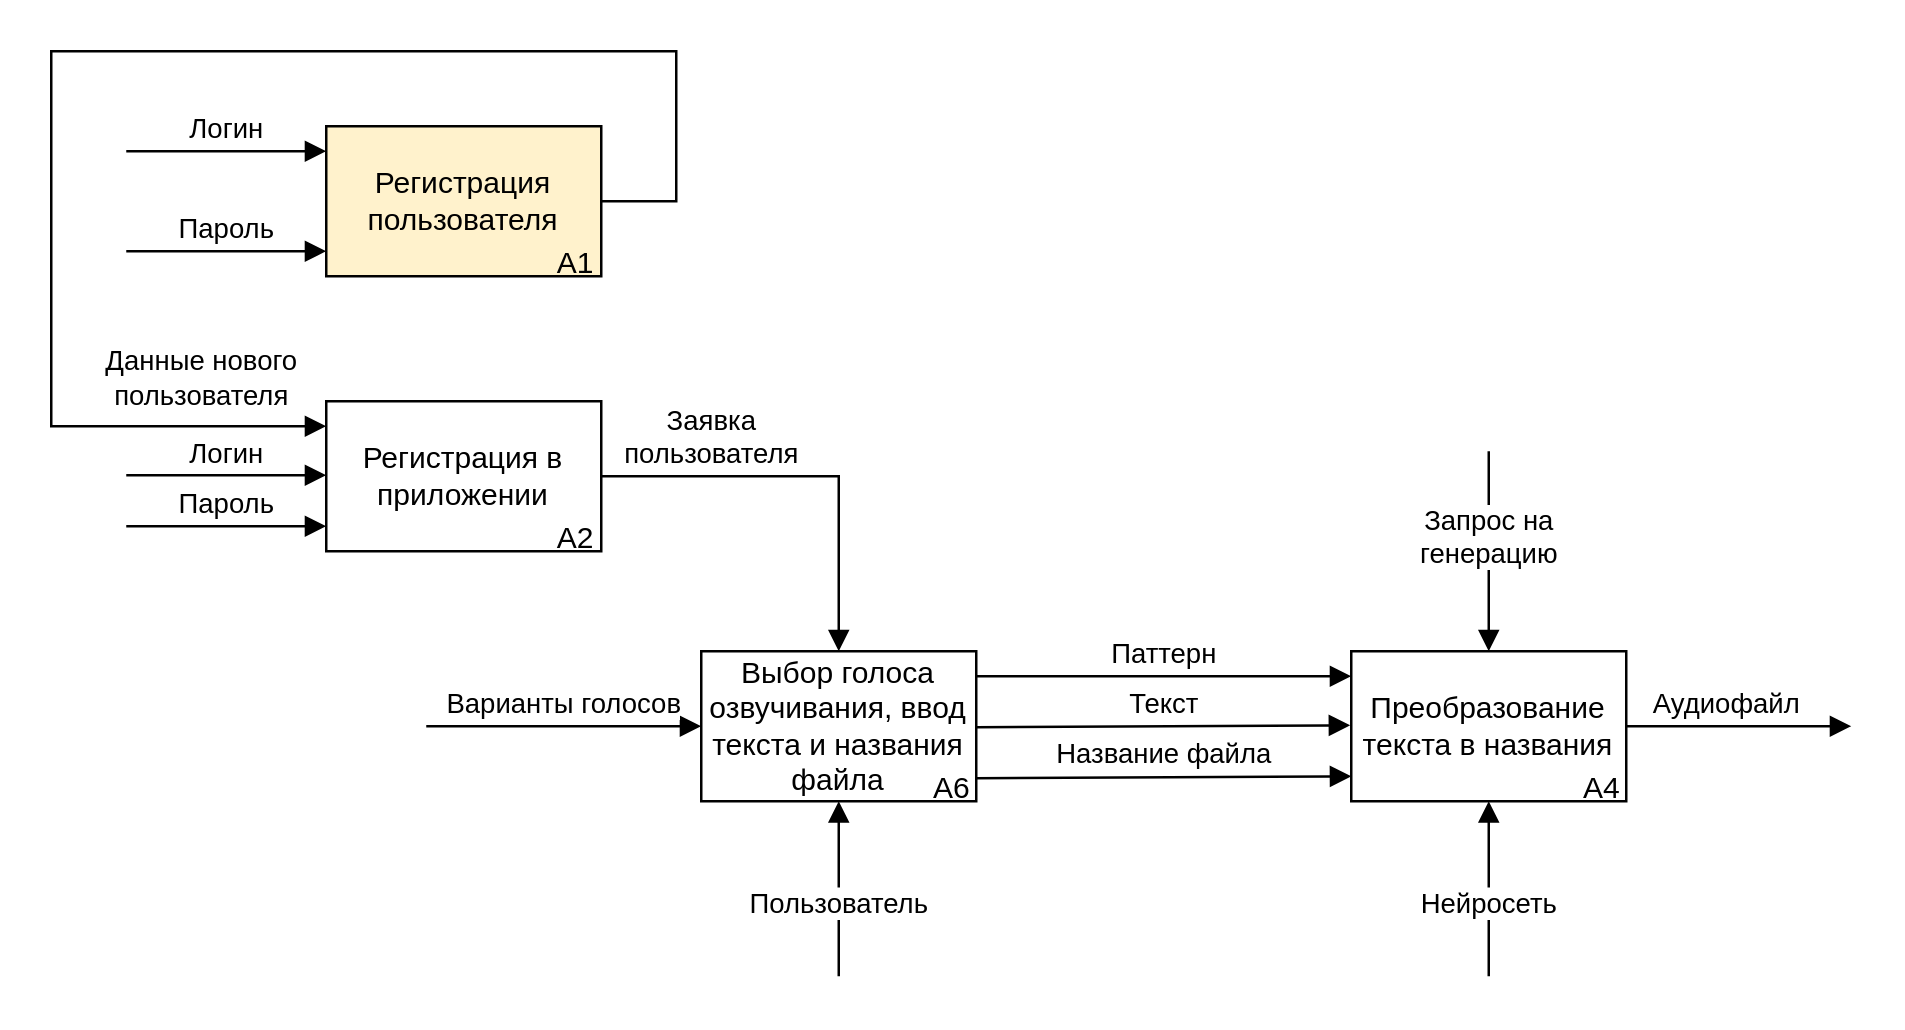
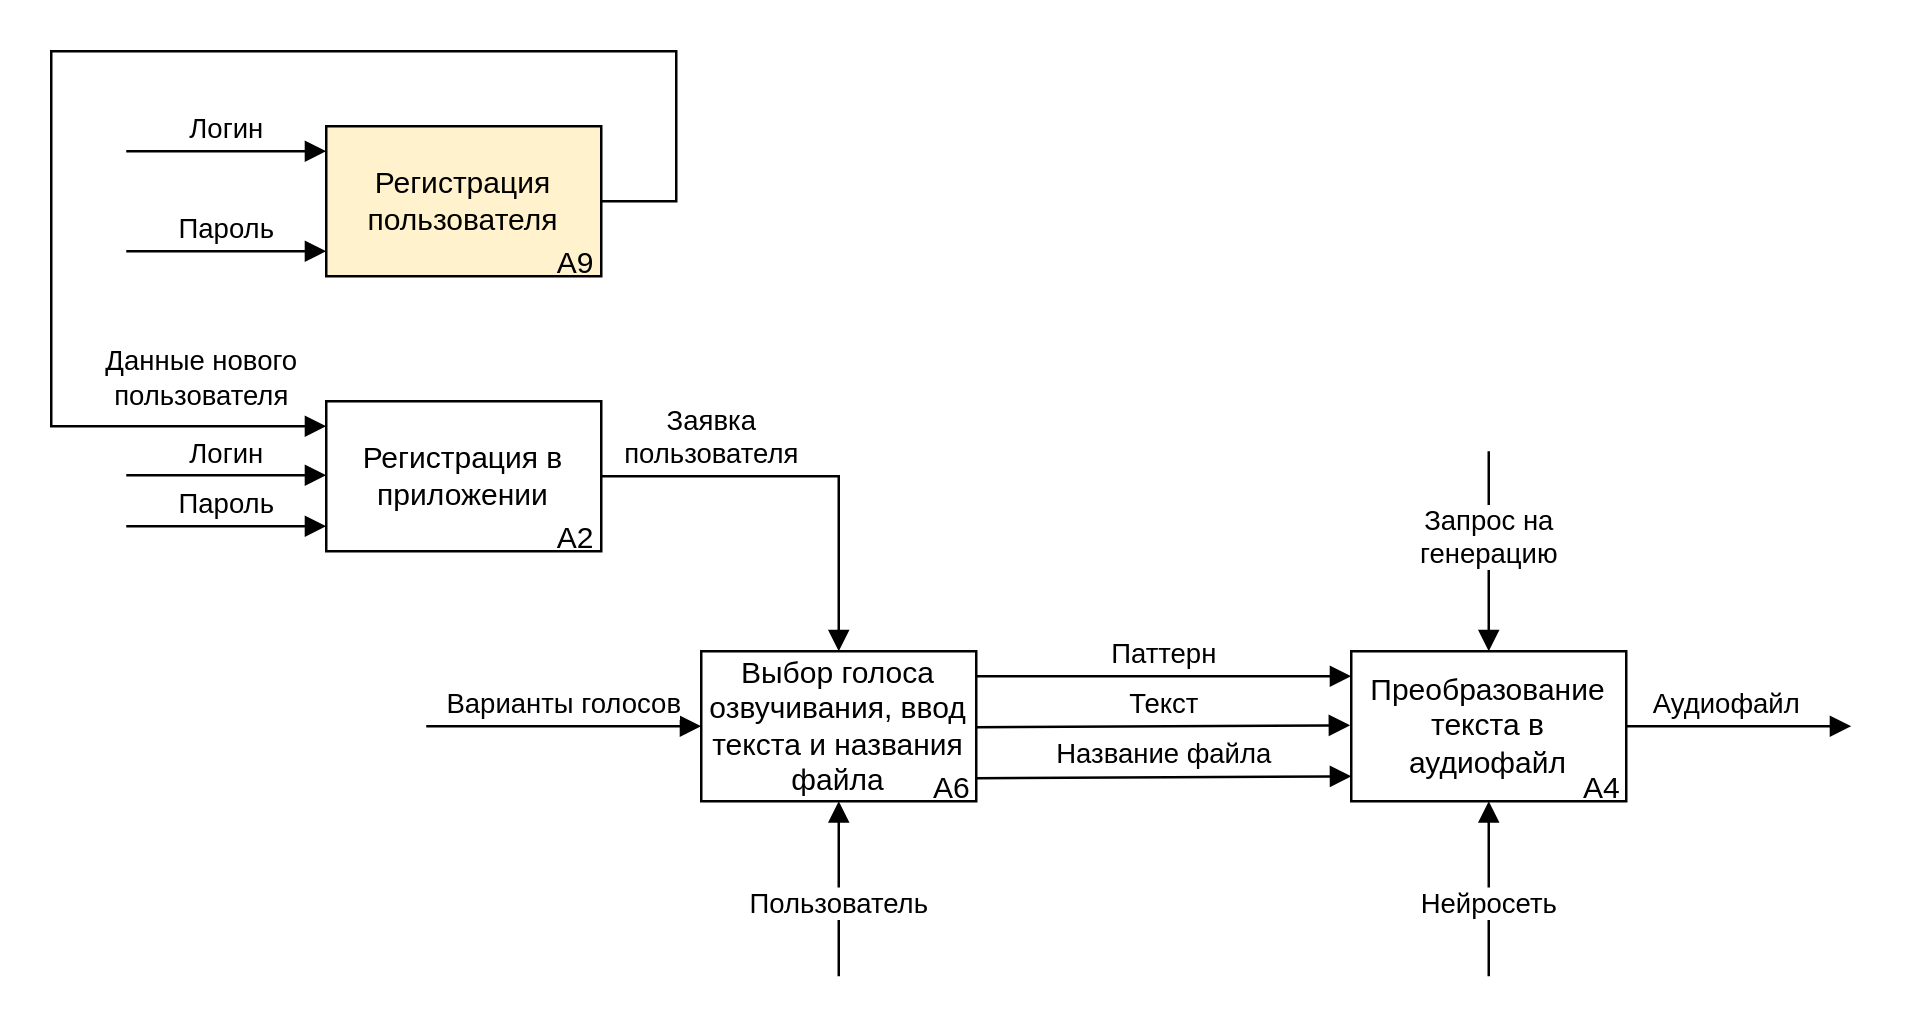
(576, 264) -> (576, 264)
(1489, 726) -> (1489, 726)
